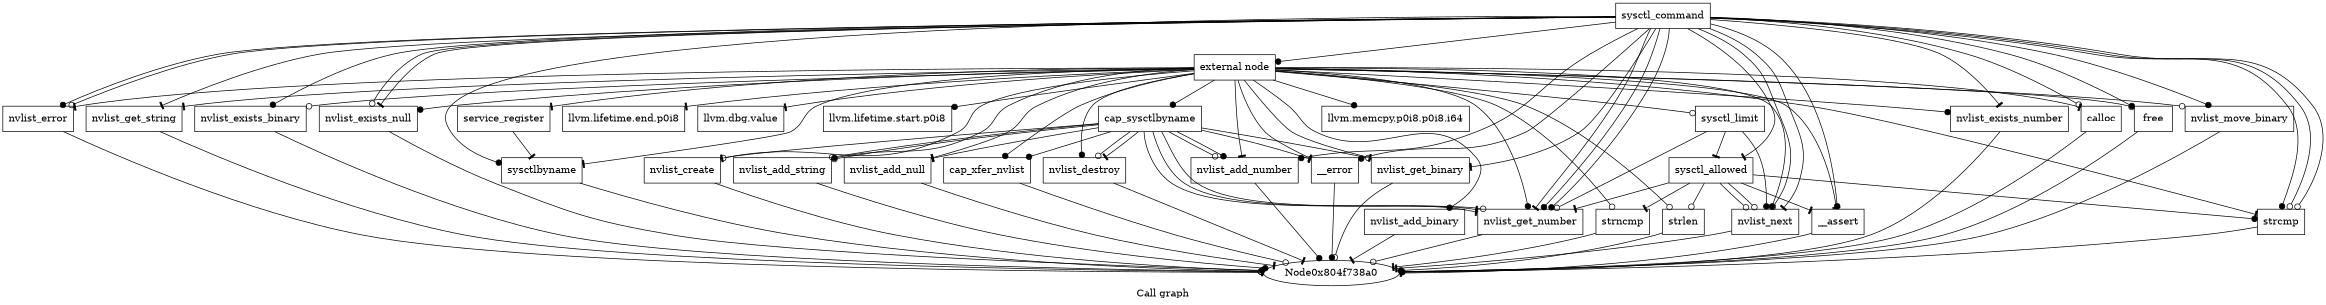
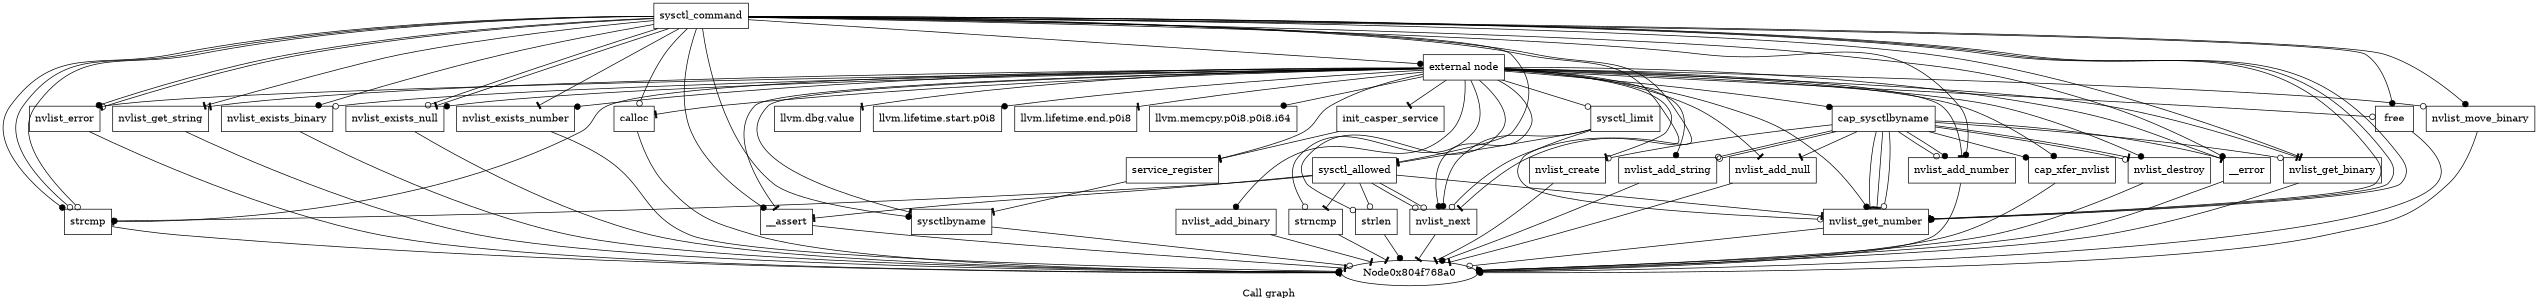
none -> (1390, 119)
(1331, 273) -> (1409, 273)
